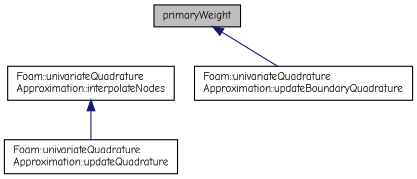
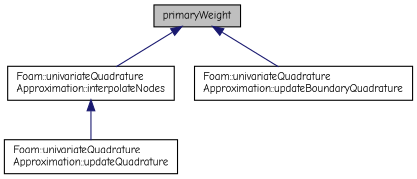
none -> (144, 50)
